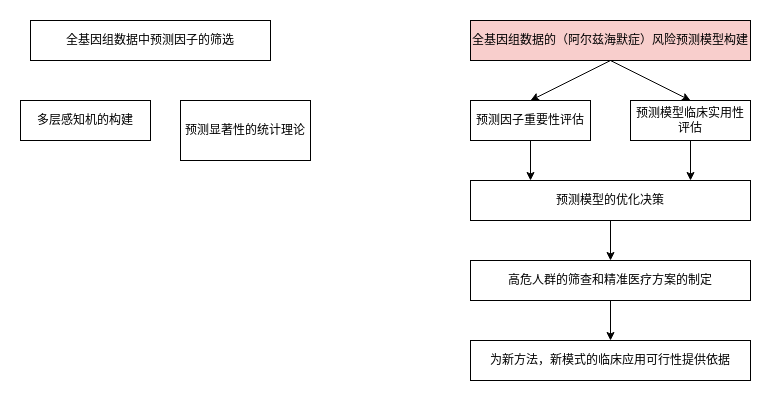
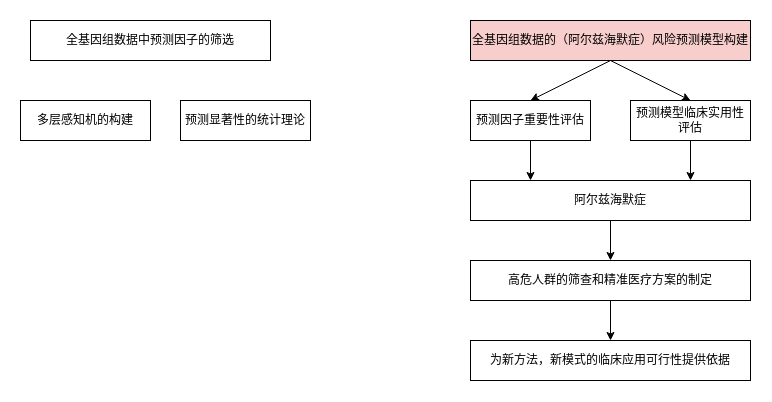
(246, 131) -> (246, 121)
(611, 201) -> (611, 201)
